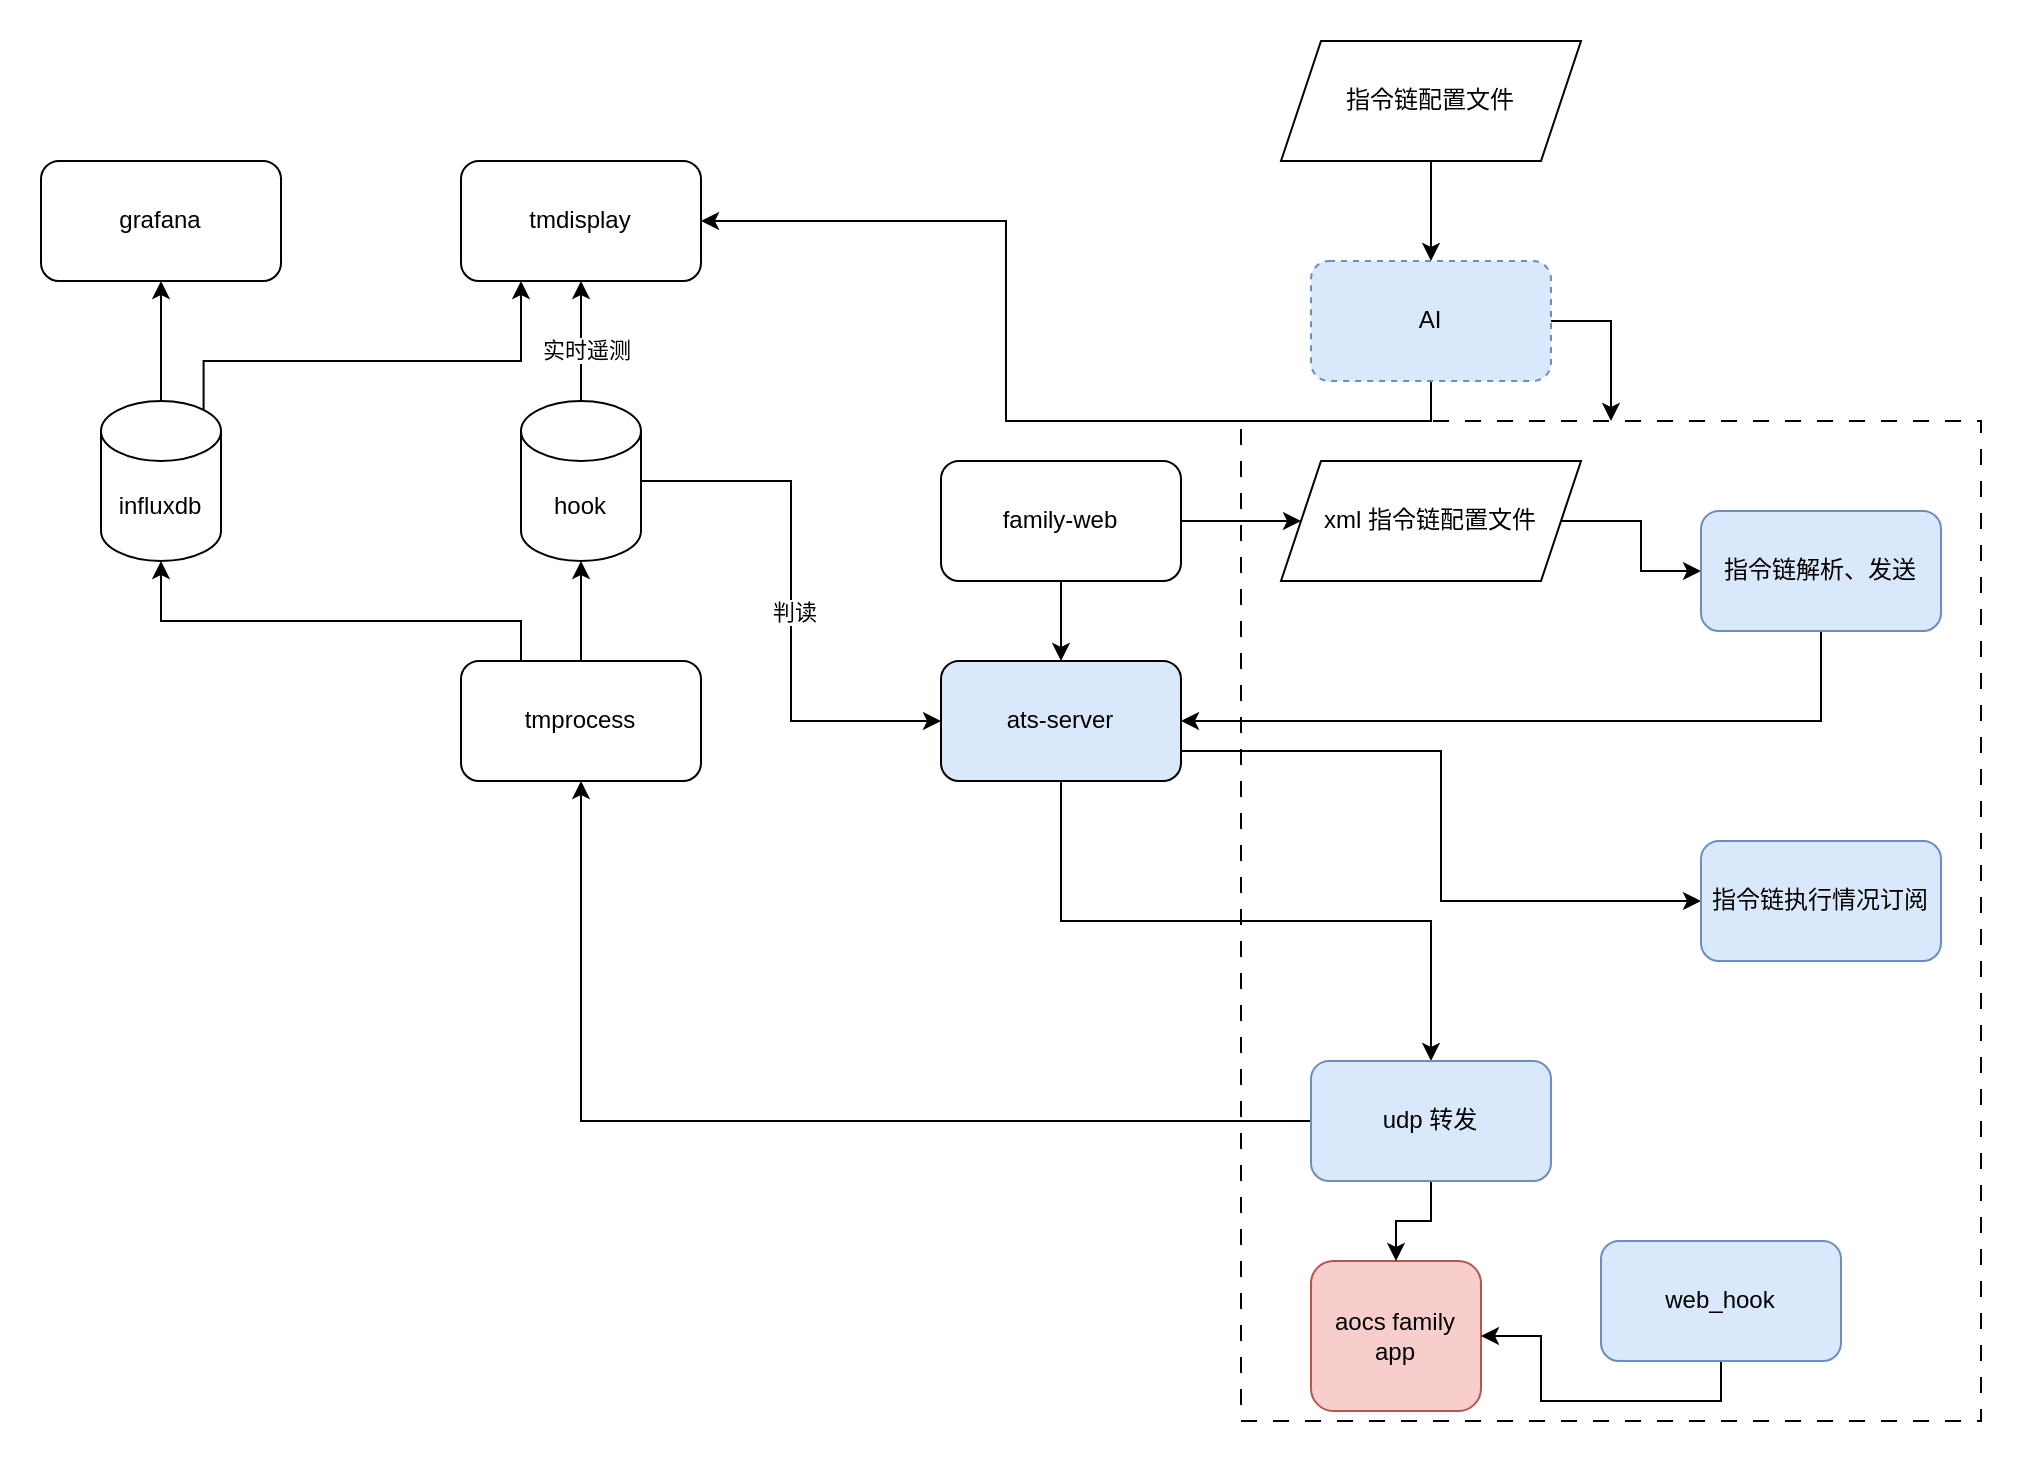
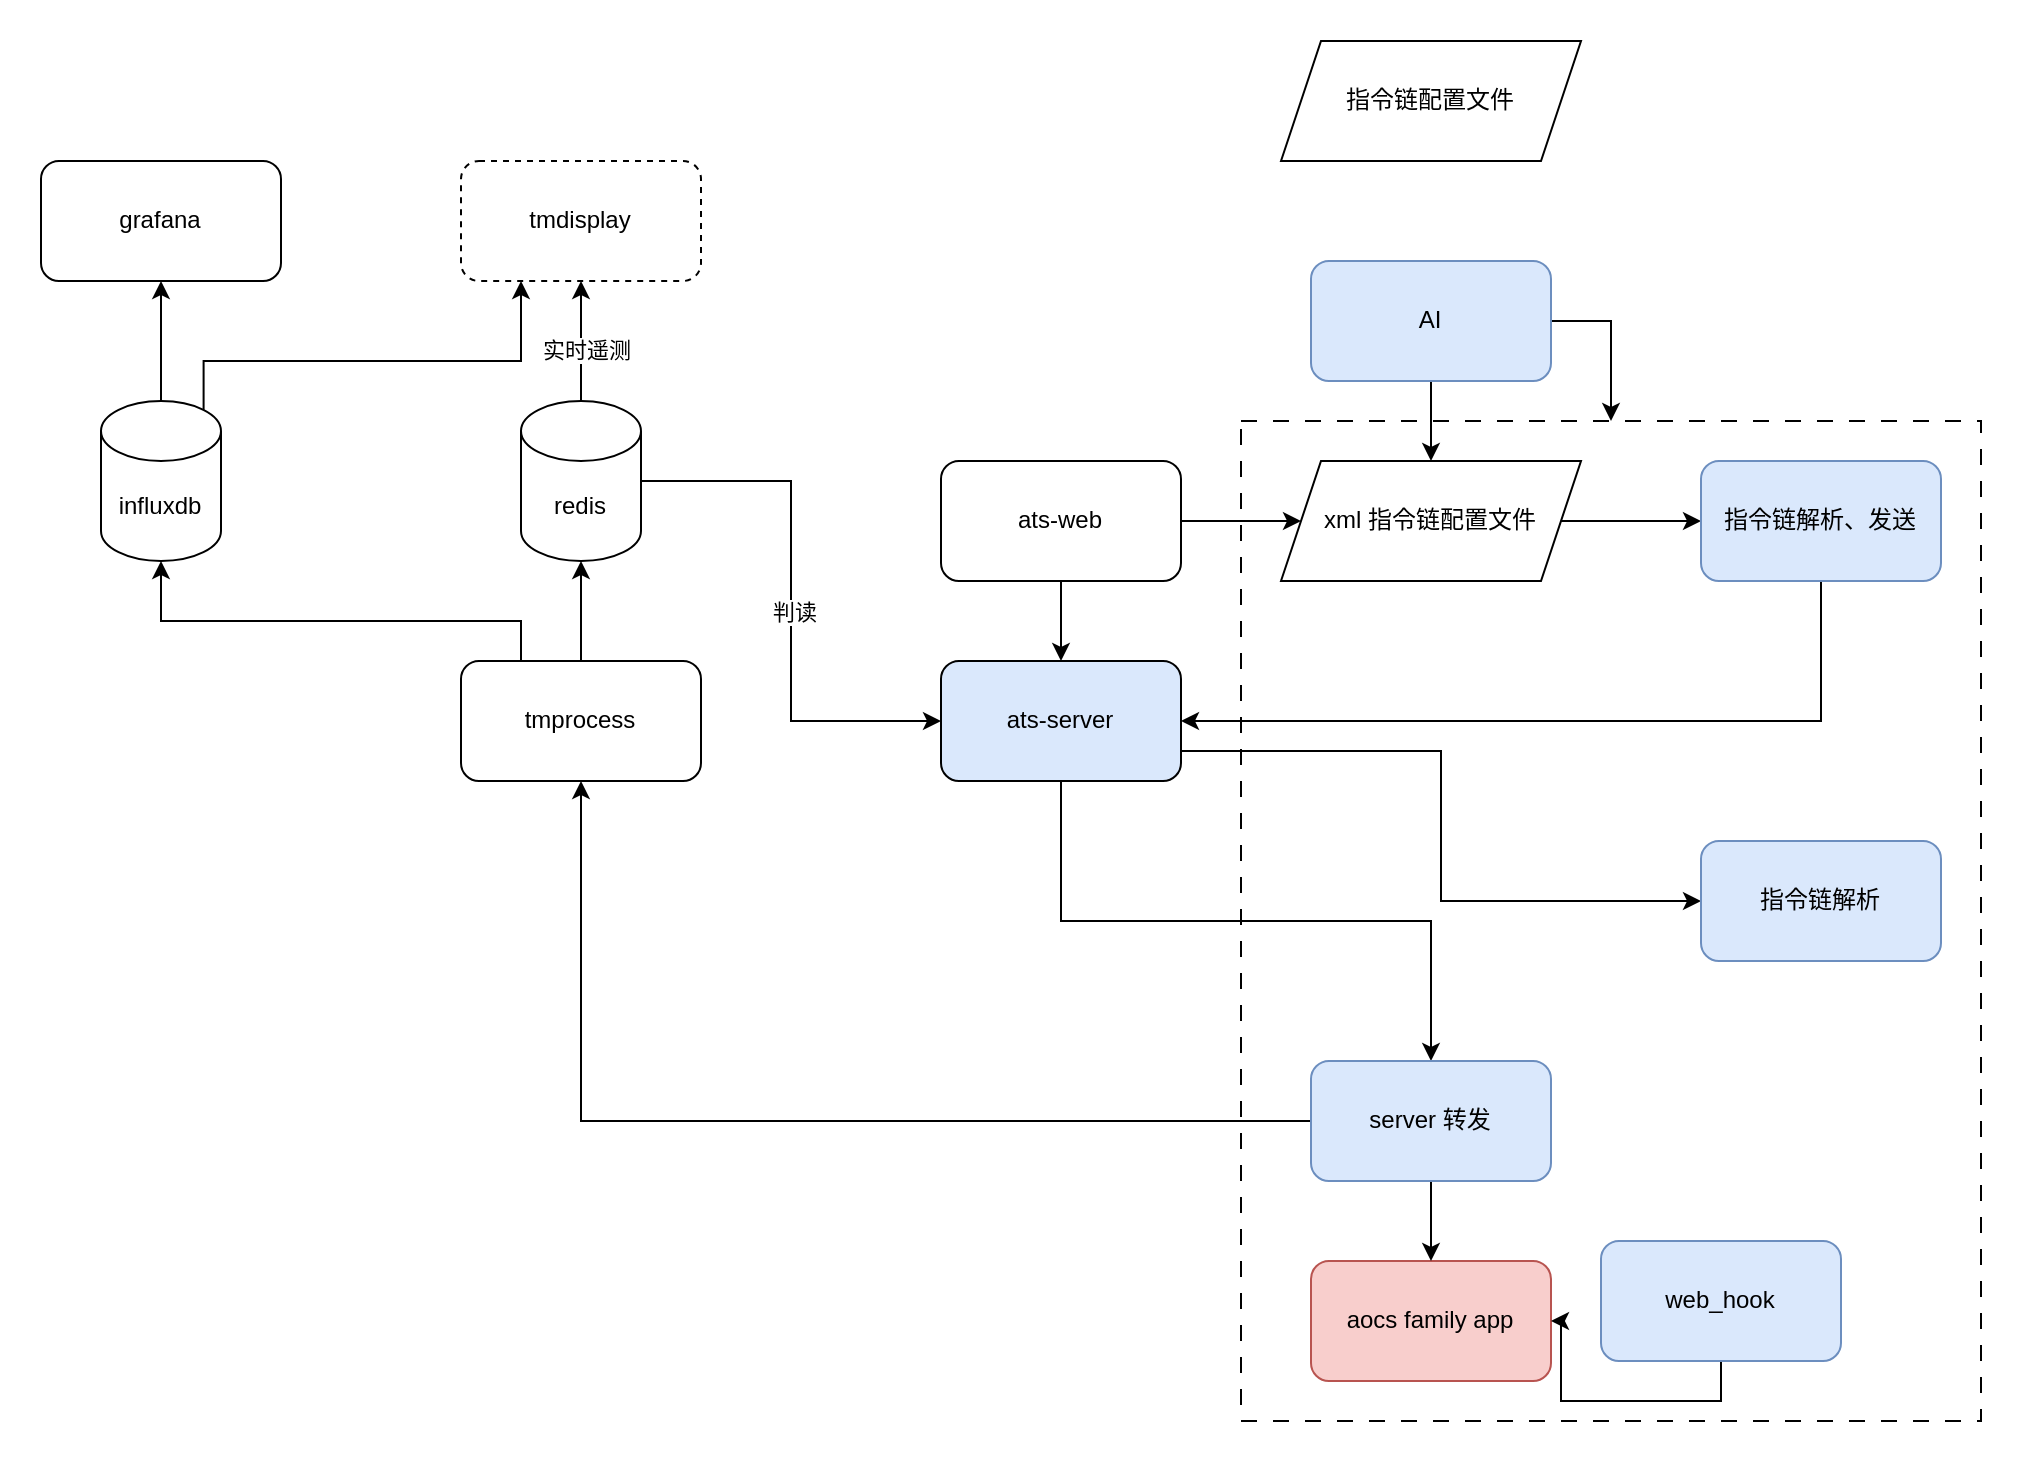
(1431, 204) -> none
(581, 221) -> (581, 221)
(1006, 293) -> (1431, 433)
(1431, 321) -> (1431, 321)
(581, 507) -> (581, 507)
(1061, 521) -> (1061, 521)
(1821, 571) -> (1821, 521)
(1821, 901) -> (1821, 901)
(1431, 1121) -> (1431, 1121)
(1396, 1336) -> (1431, 1321)
